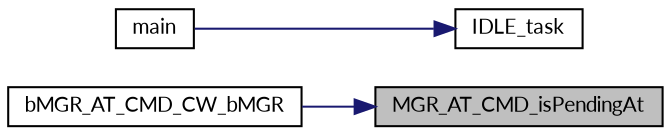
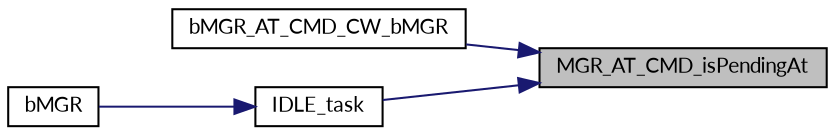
(155, 29) -> (53, 107)
none -> (451, 93)
